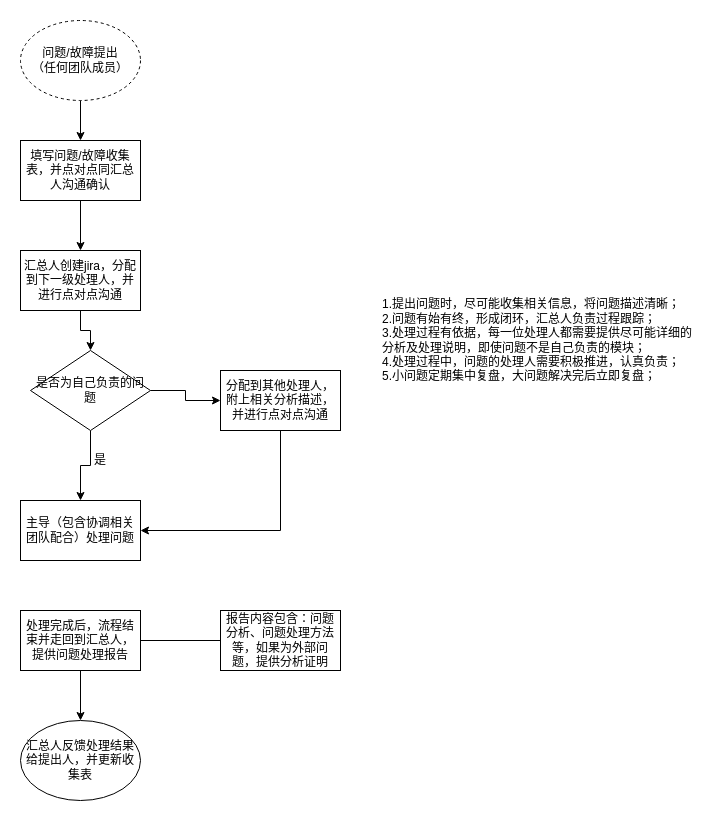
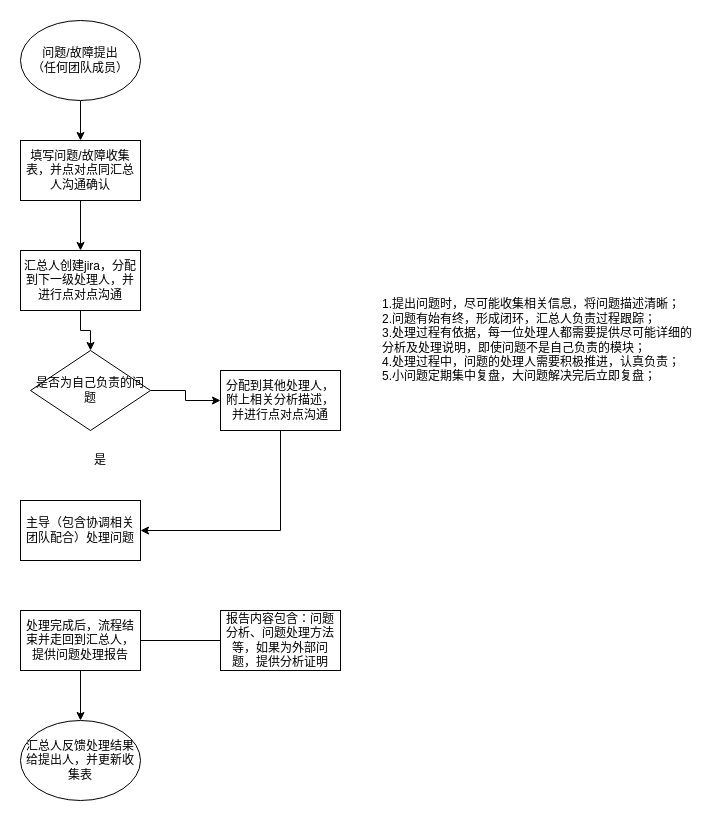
(81, 61) -> (81, 61)
(90, 466) -> none
